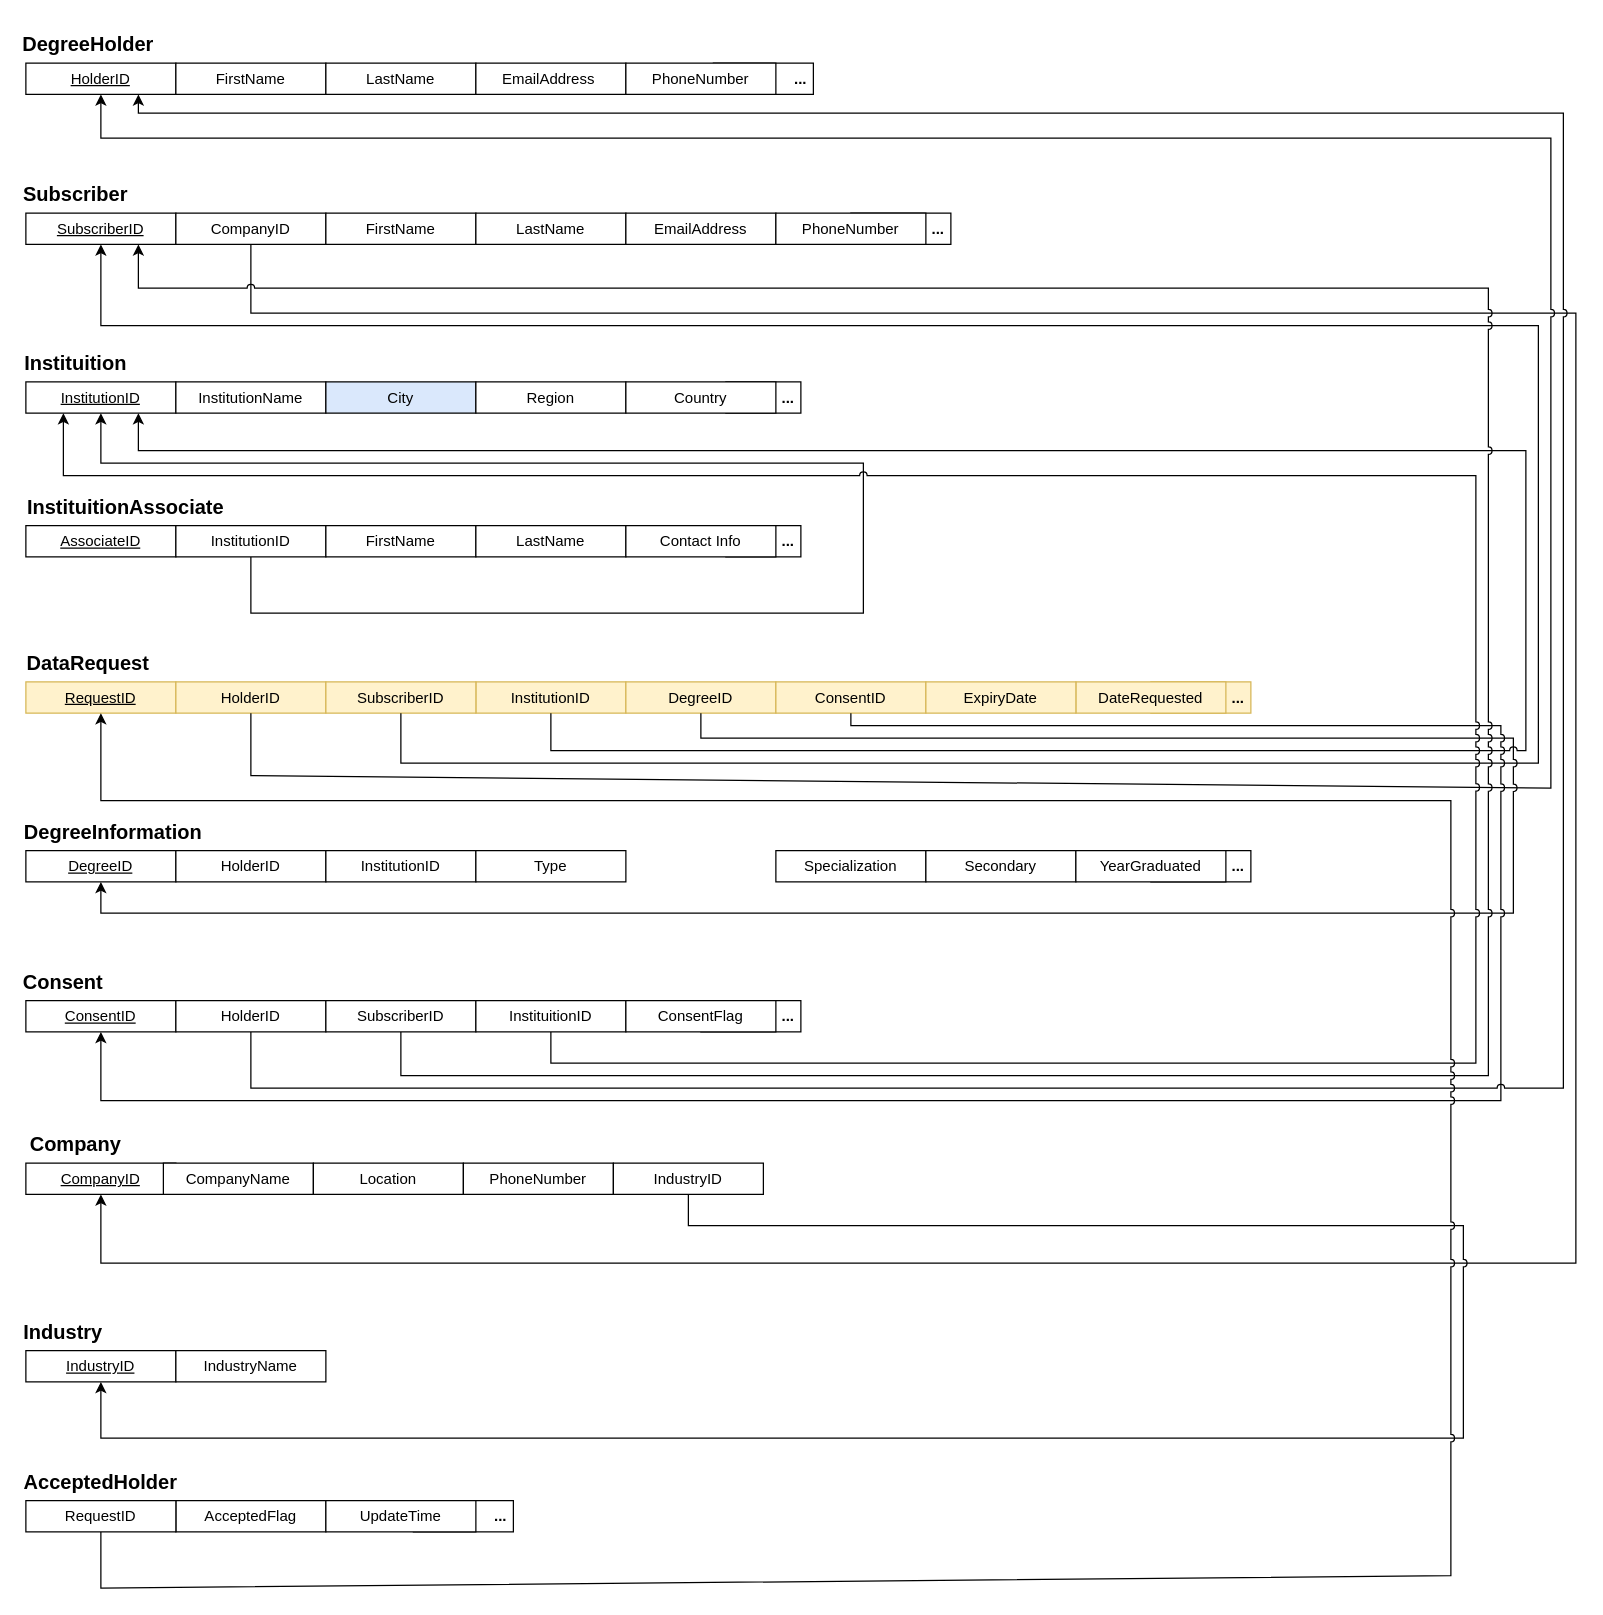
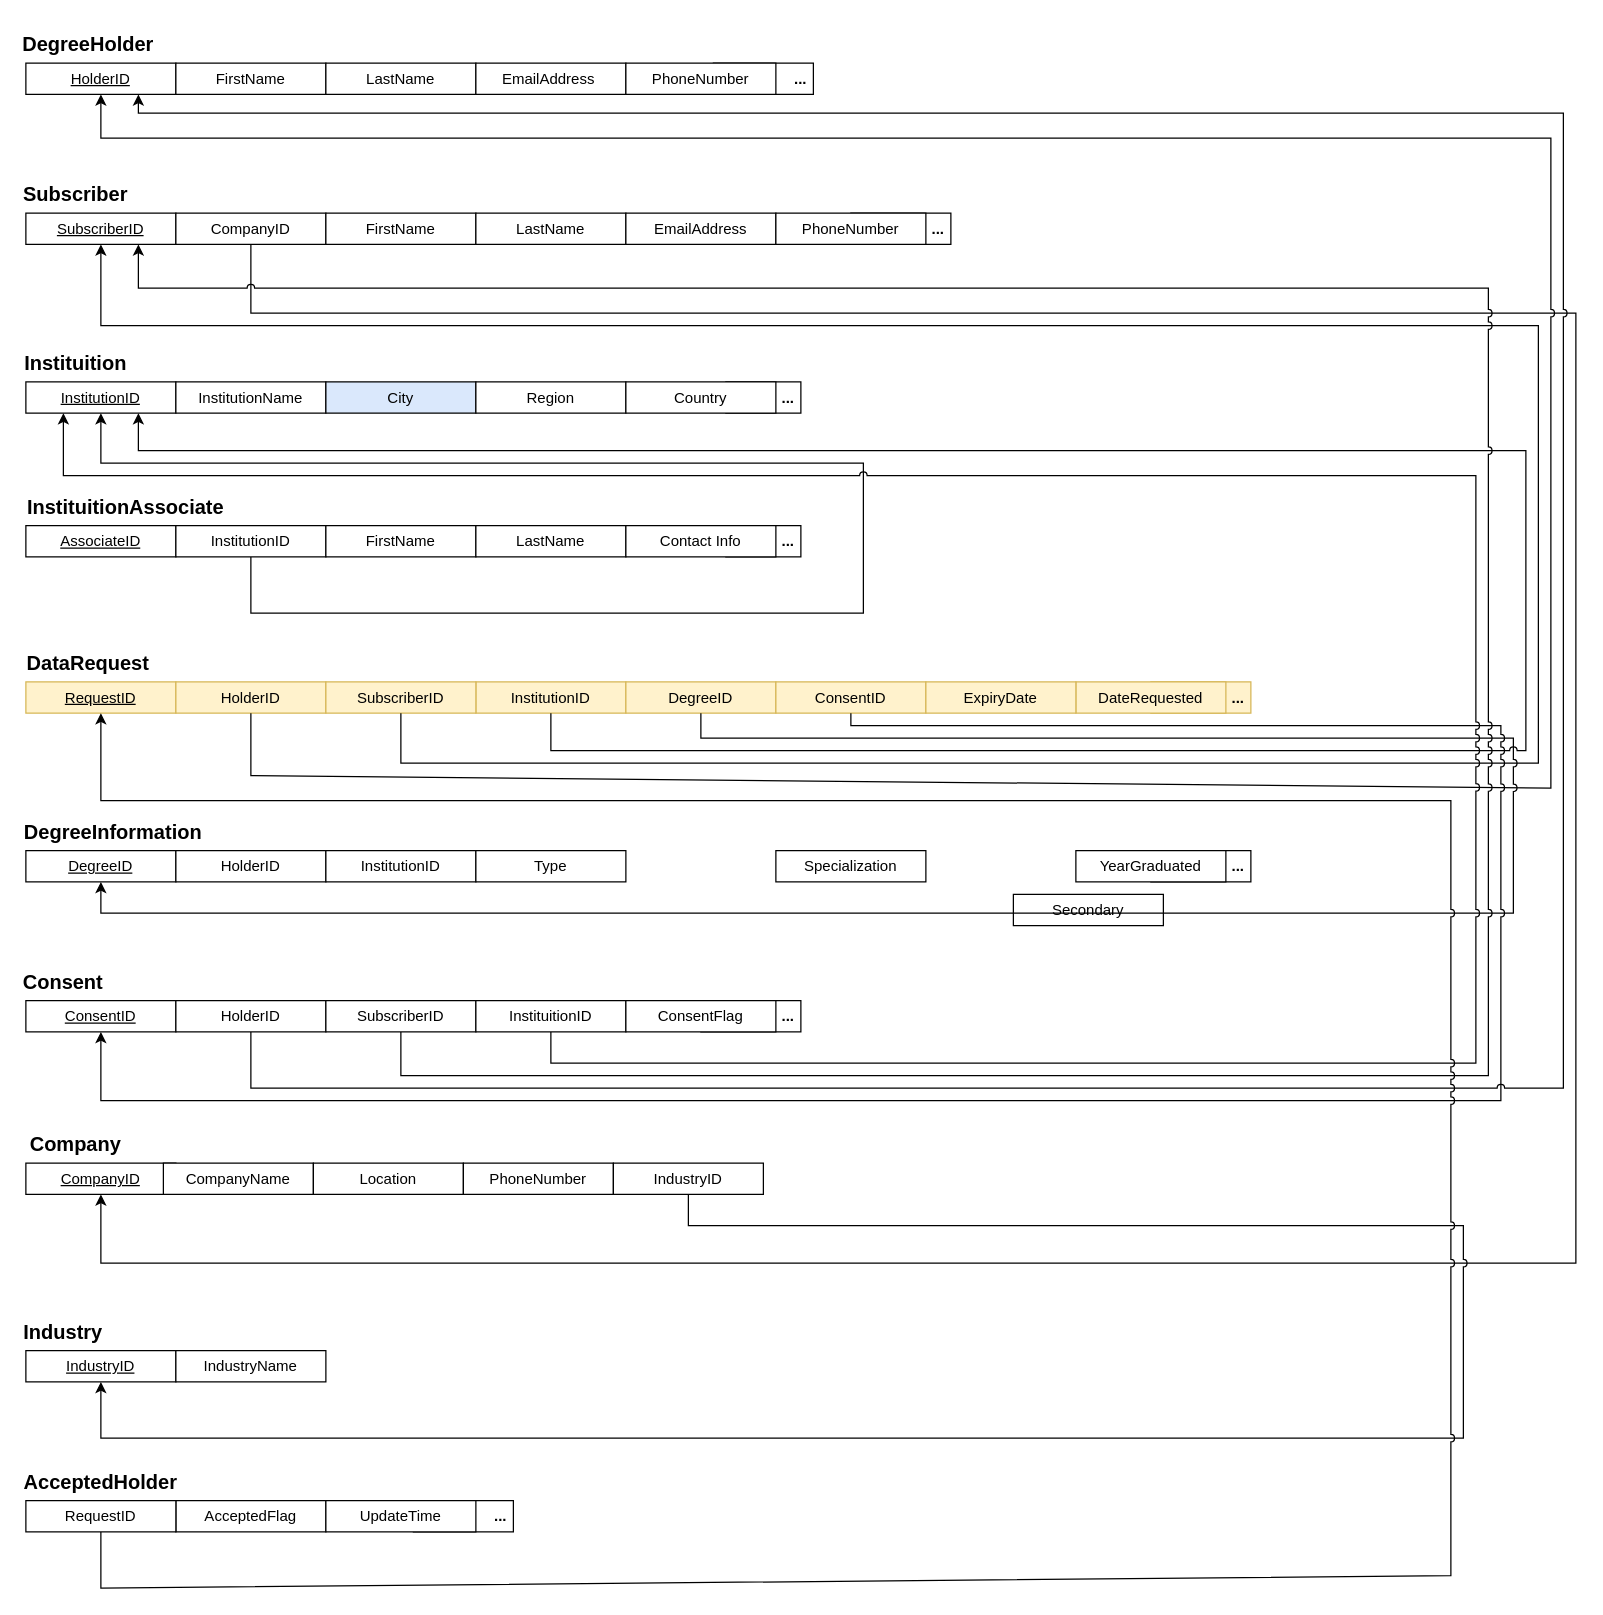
(1001, 866) -> (1088, 910)
